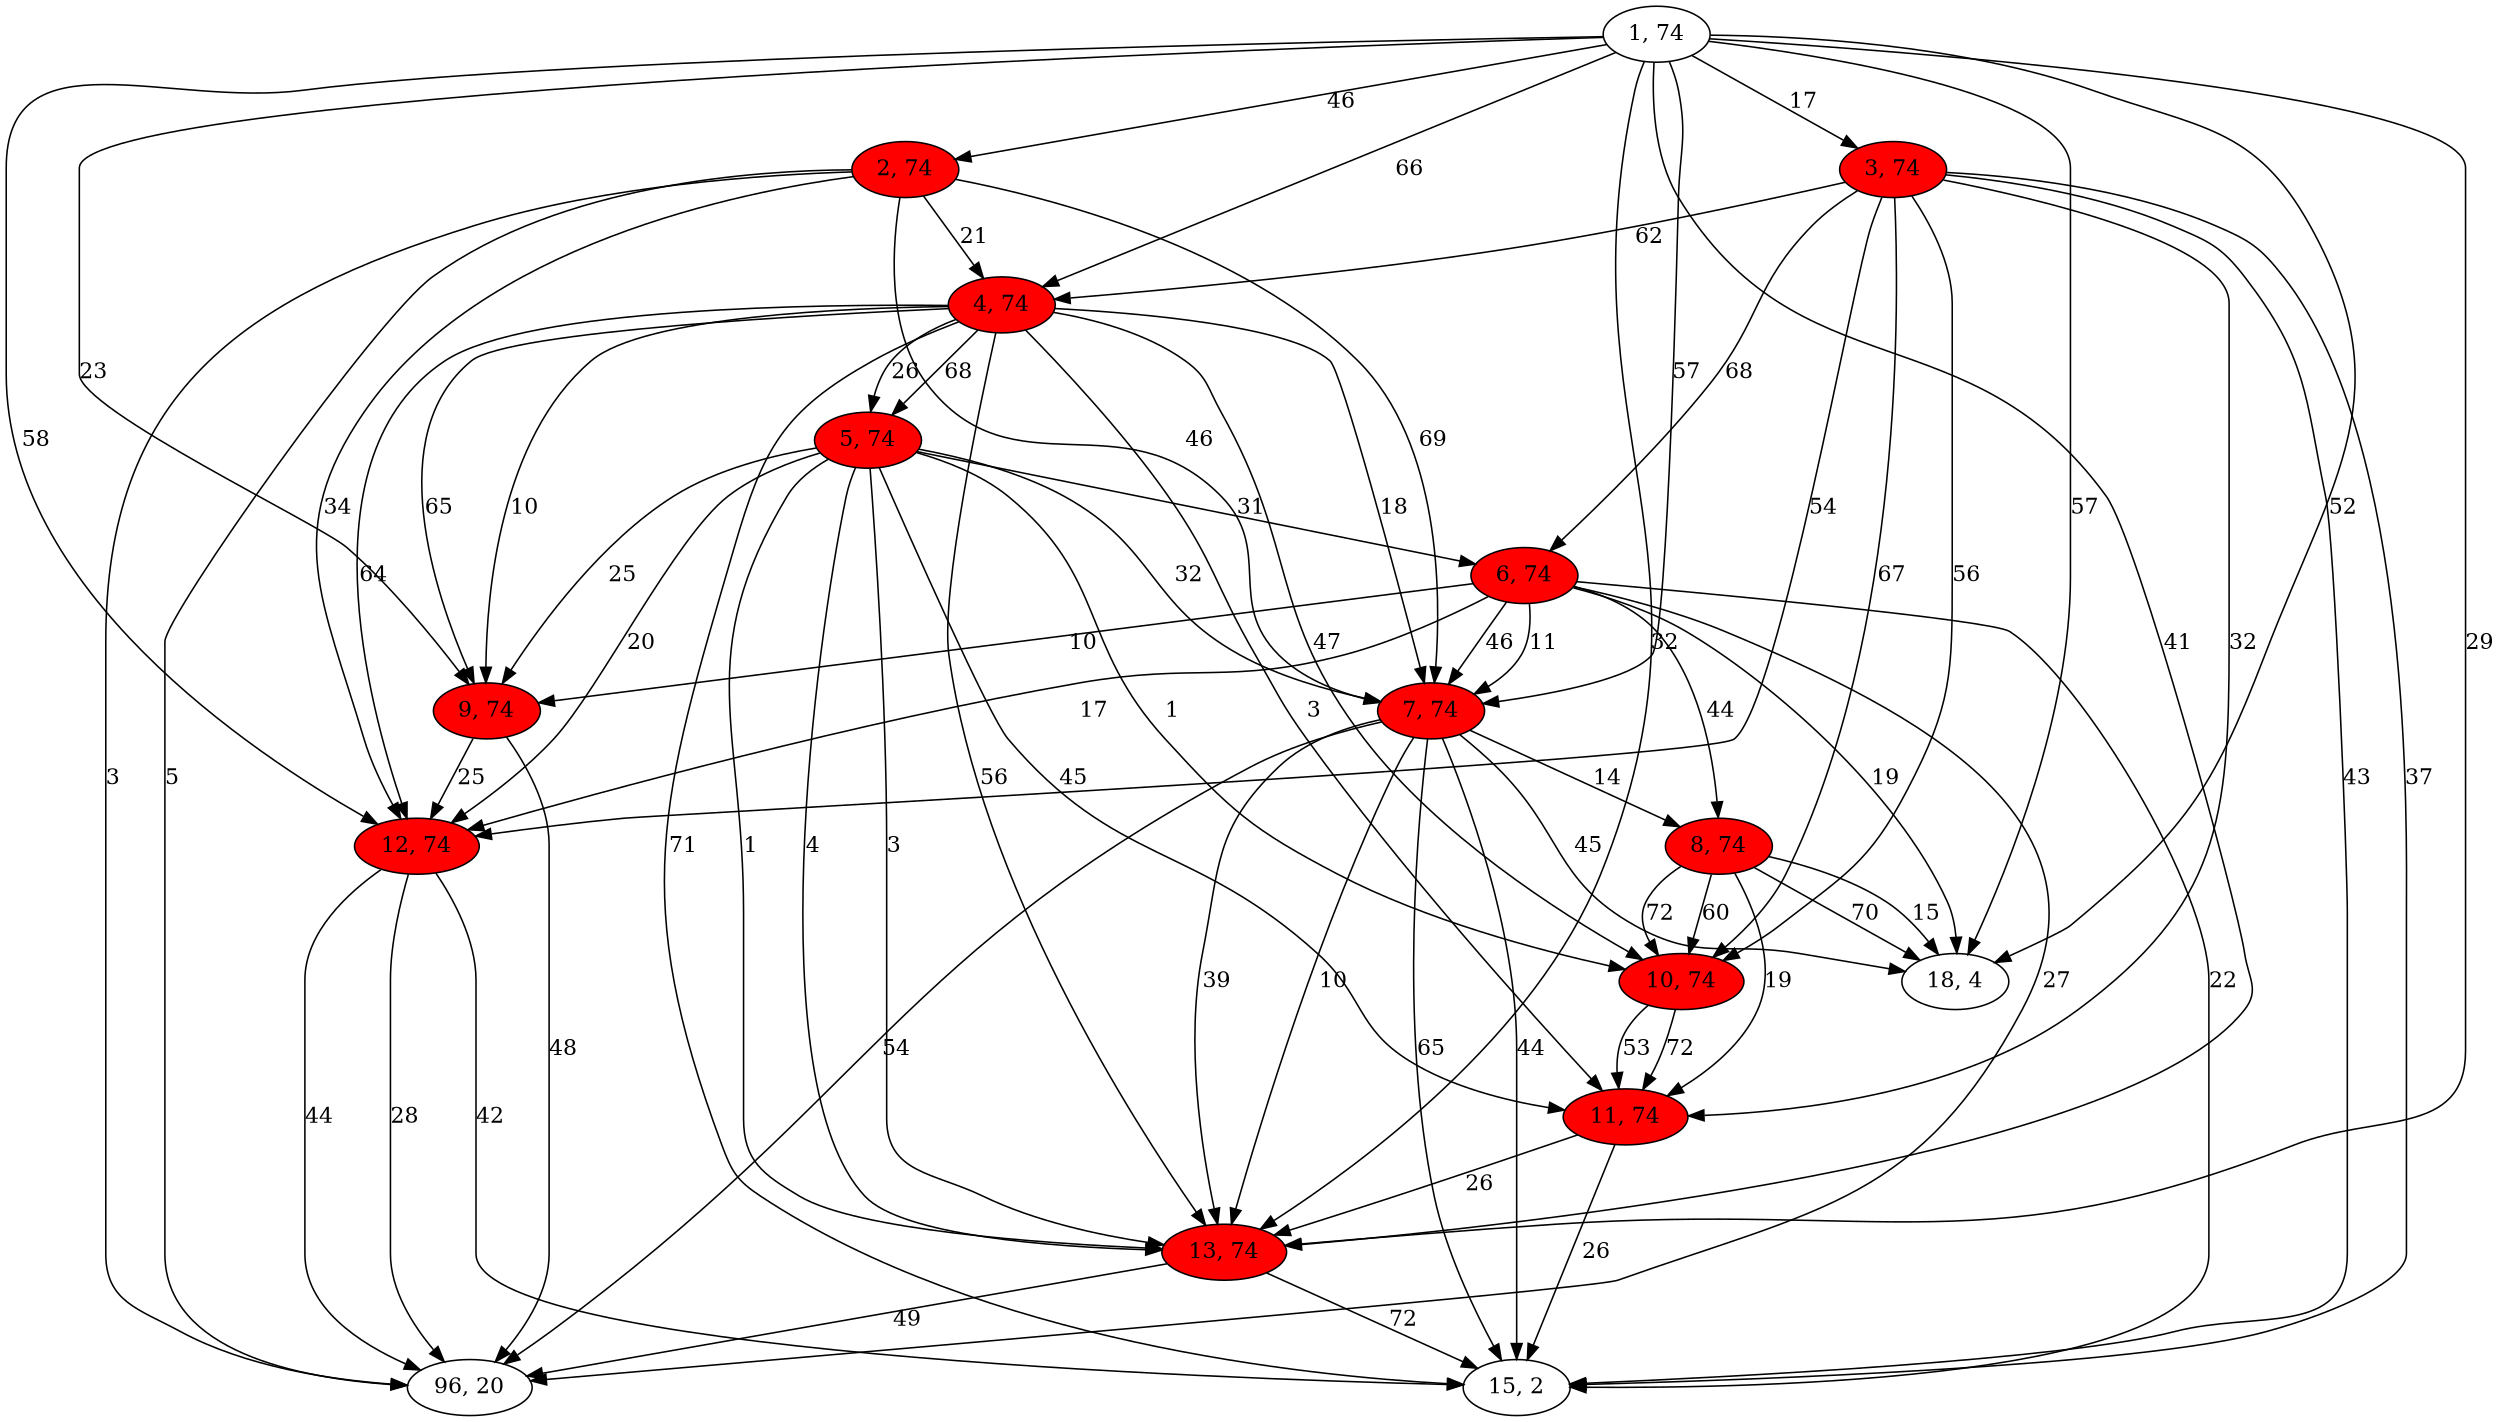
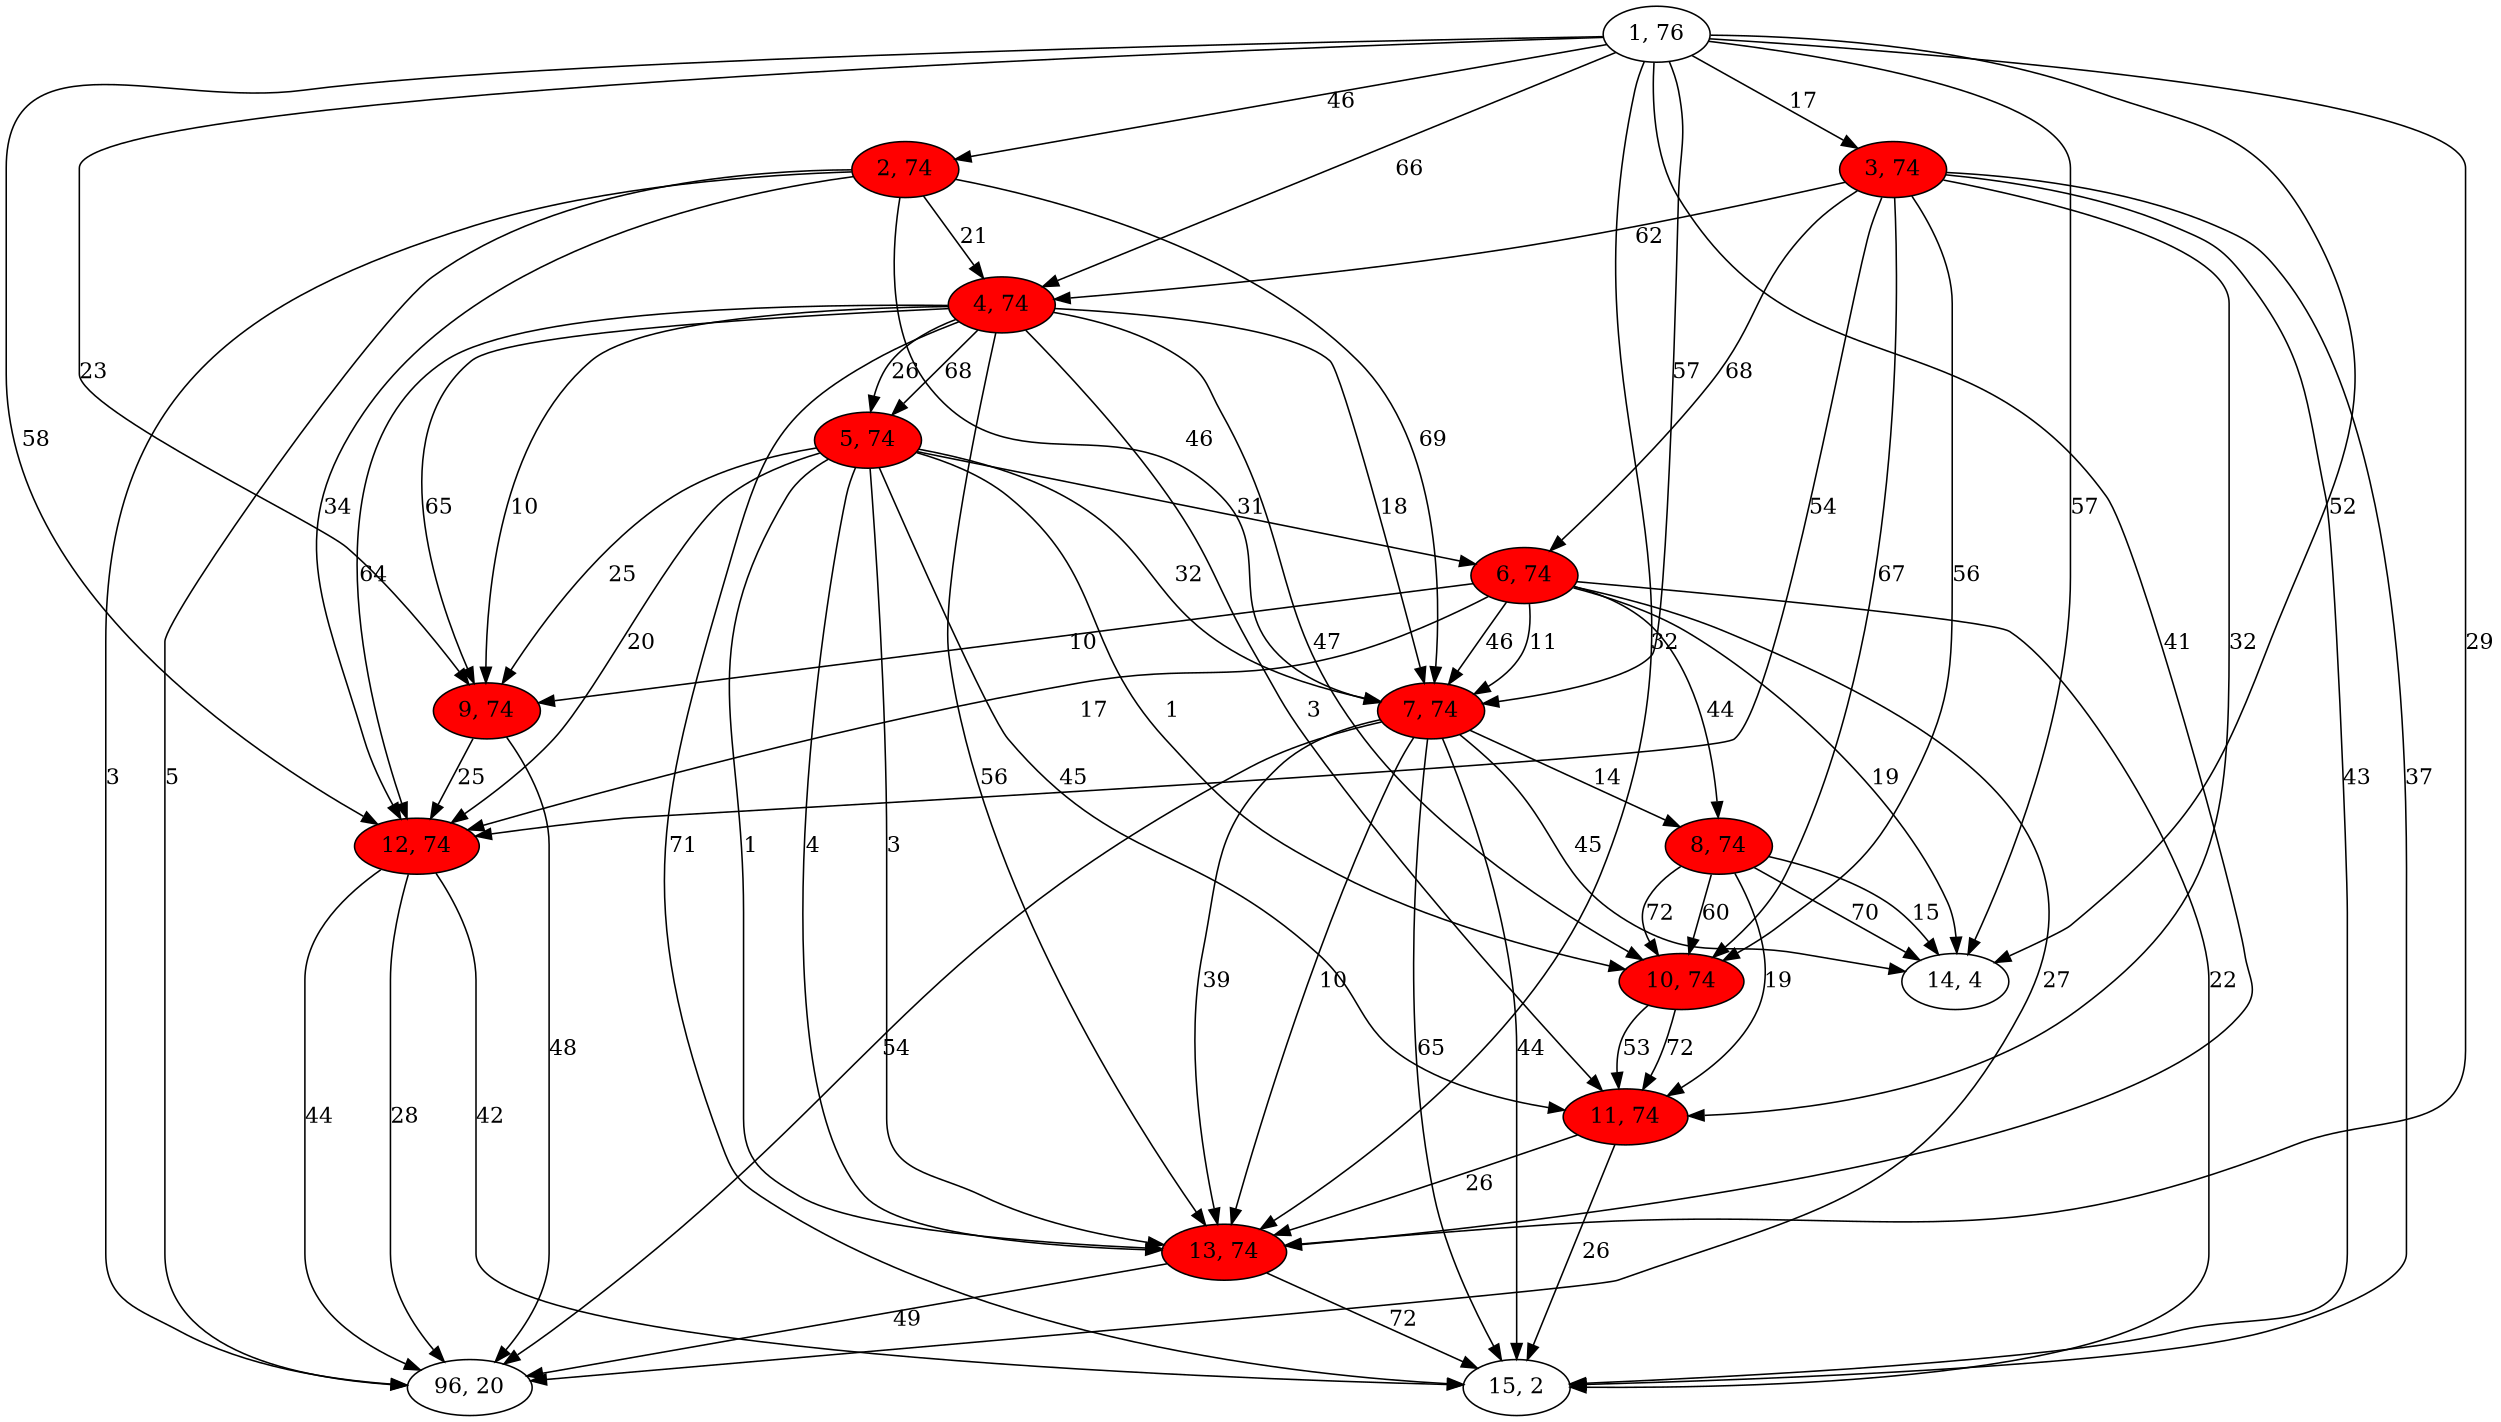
(1657, 34) -> (1657, 34)
(1955, 982) -> (1955, 982)
